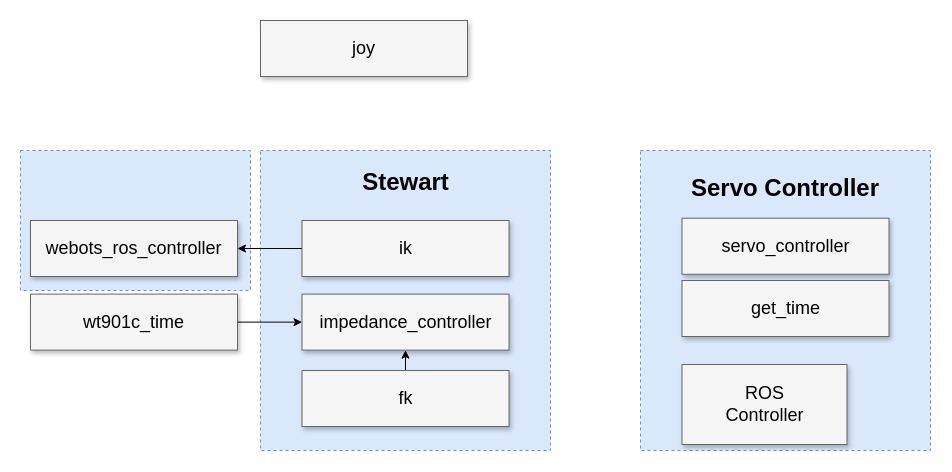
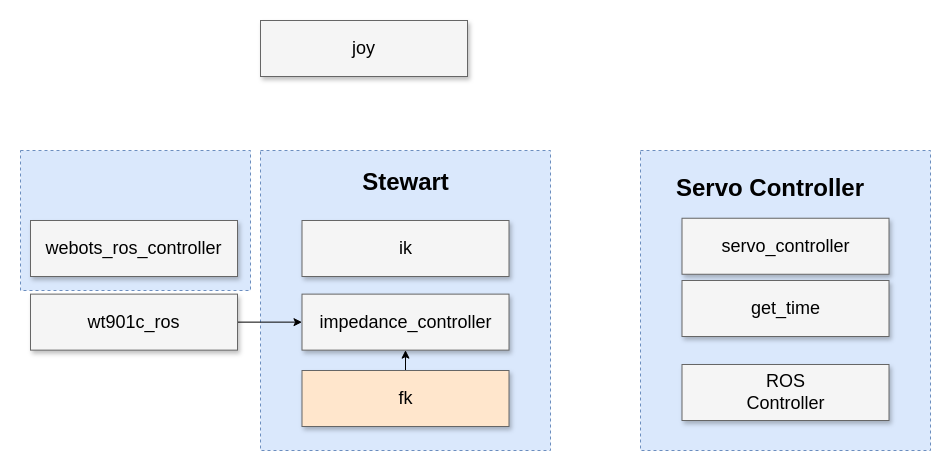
(786, 188) -> (771, 188)
(273, 249) -> none
(134, 323) -> (134, 323)
(406, 399) -> (406, 399)
(765, 405) -> (786, 393)
